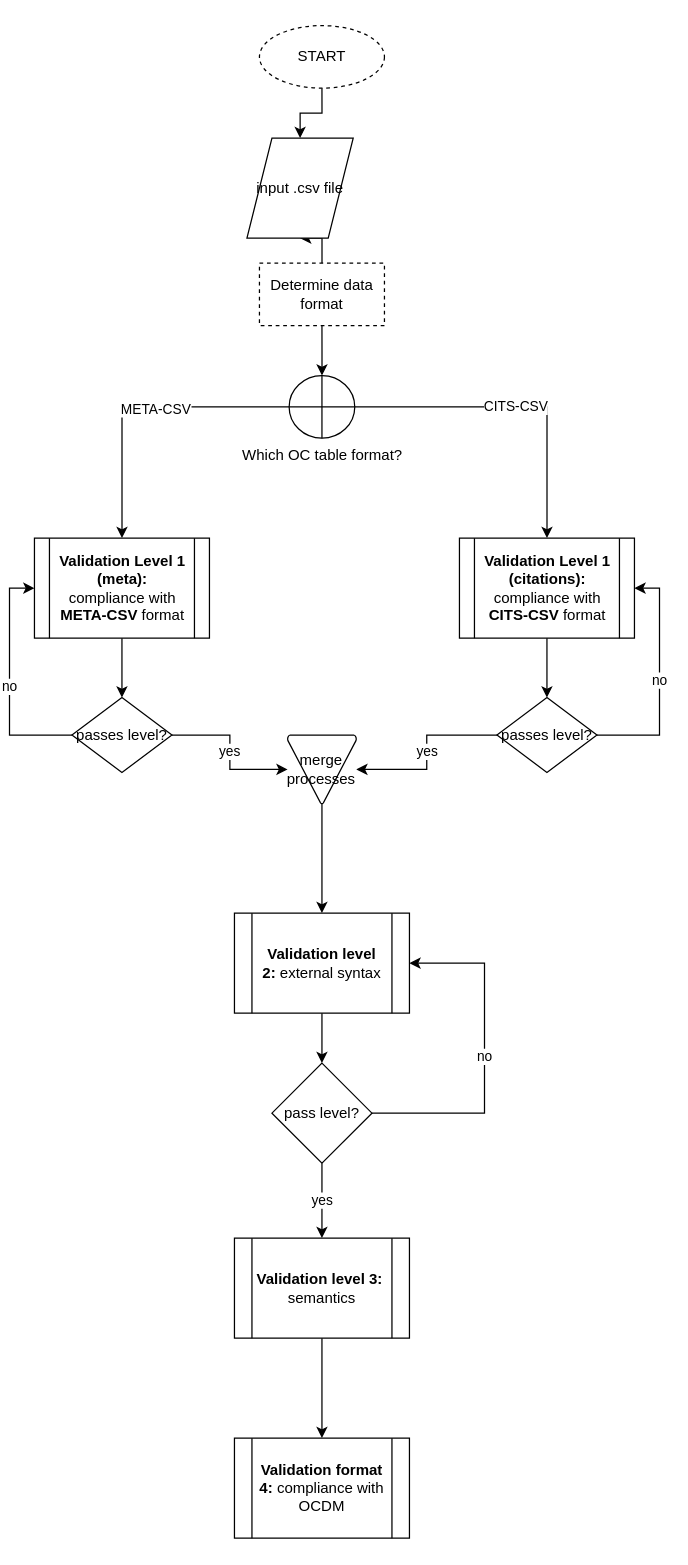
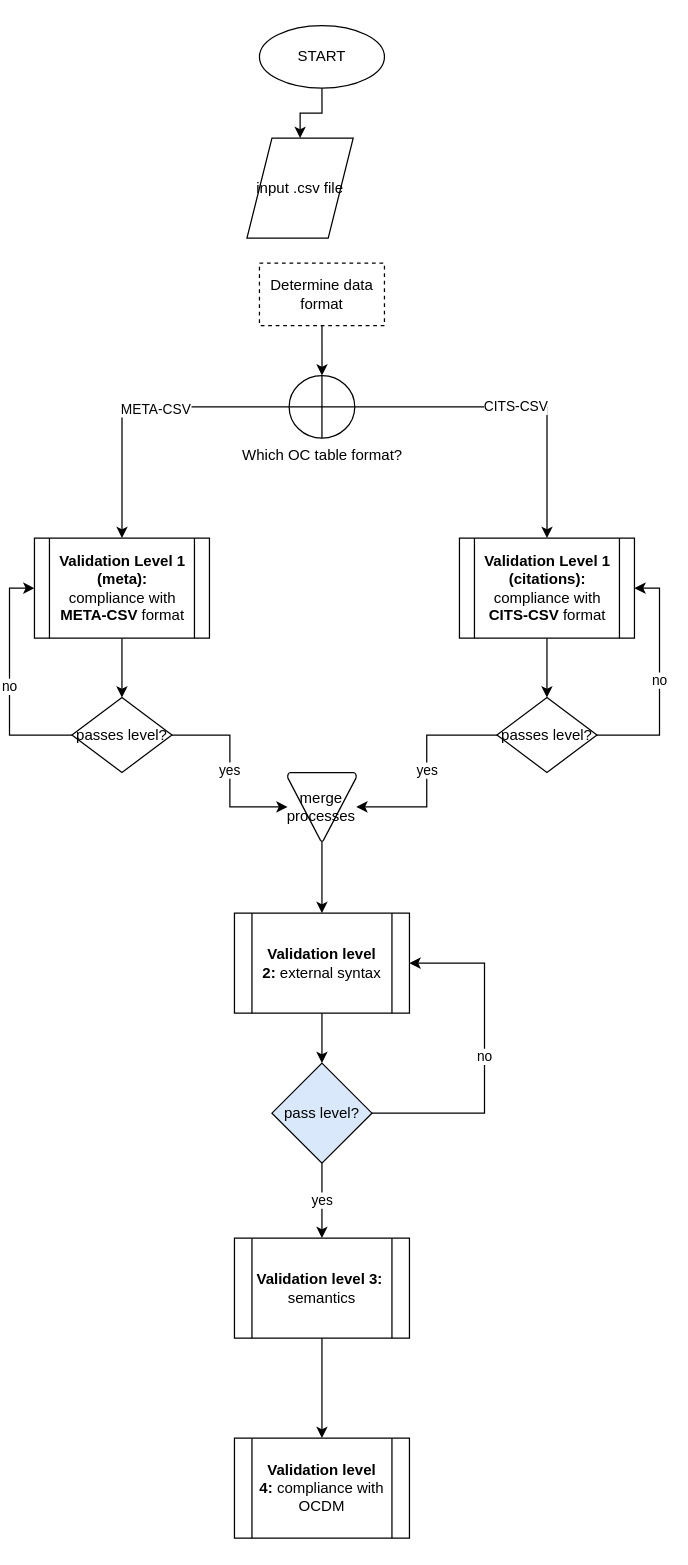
(322, 57) -> (322, 57)
(322, 244) -> none
(322, 769) -> (322, 807)
(322, 1113) -> (322, 1113)
(322, 1488) -> (322, 1488)
